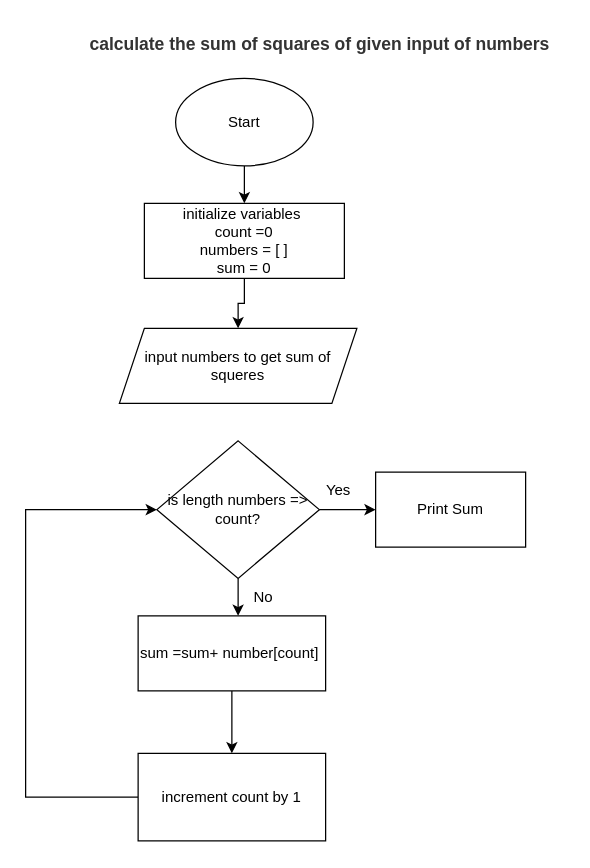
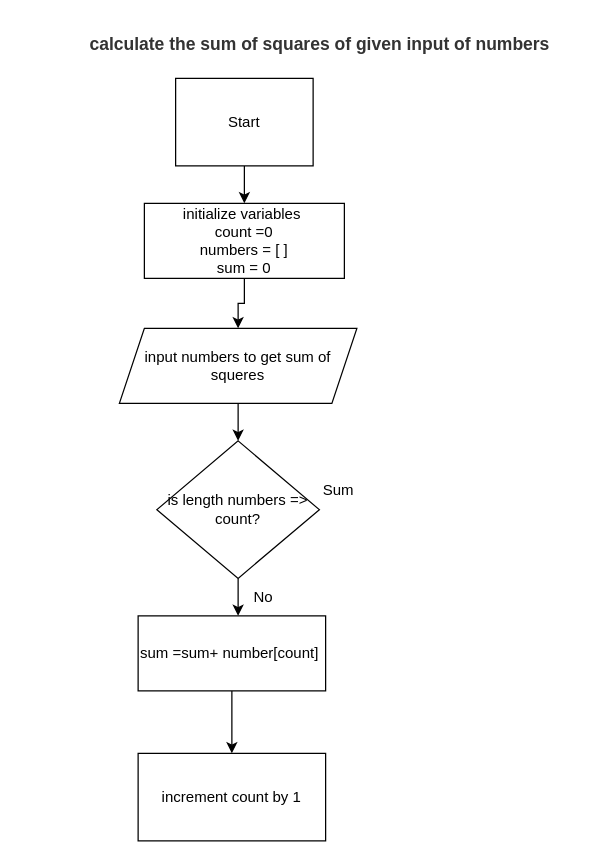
(244, 122) -> (244, 122)
none -> (238, 426)
(339, 491) -> (339, 491)
(344, 509) -> none
(451, 509) -> none
(26, 648) -> none
